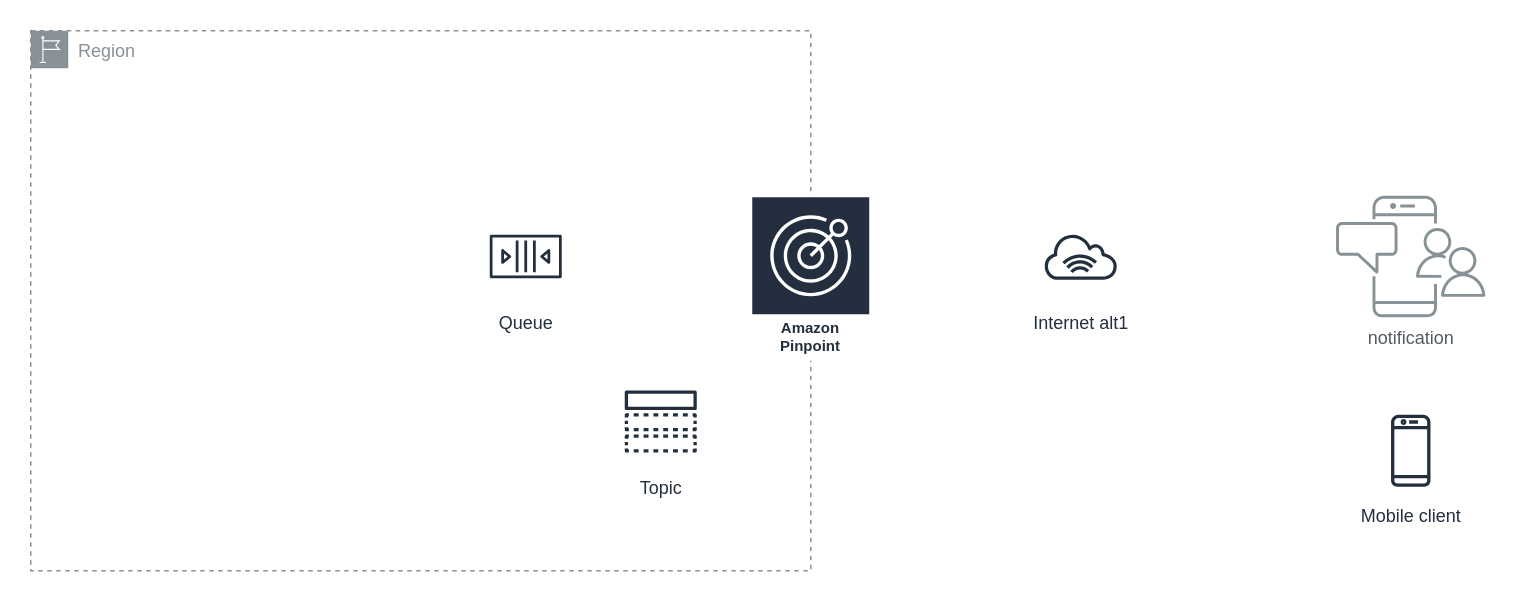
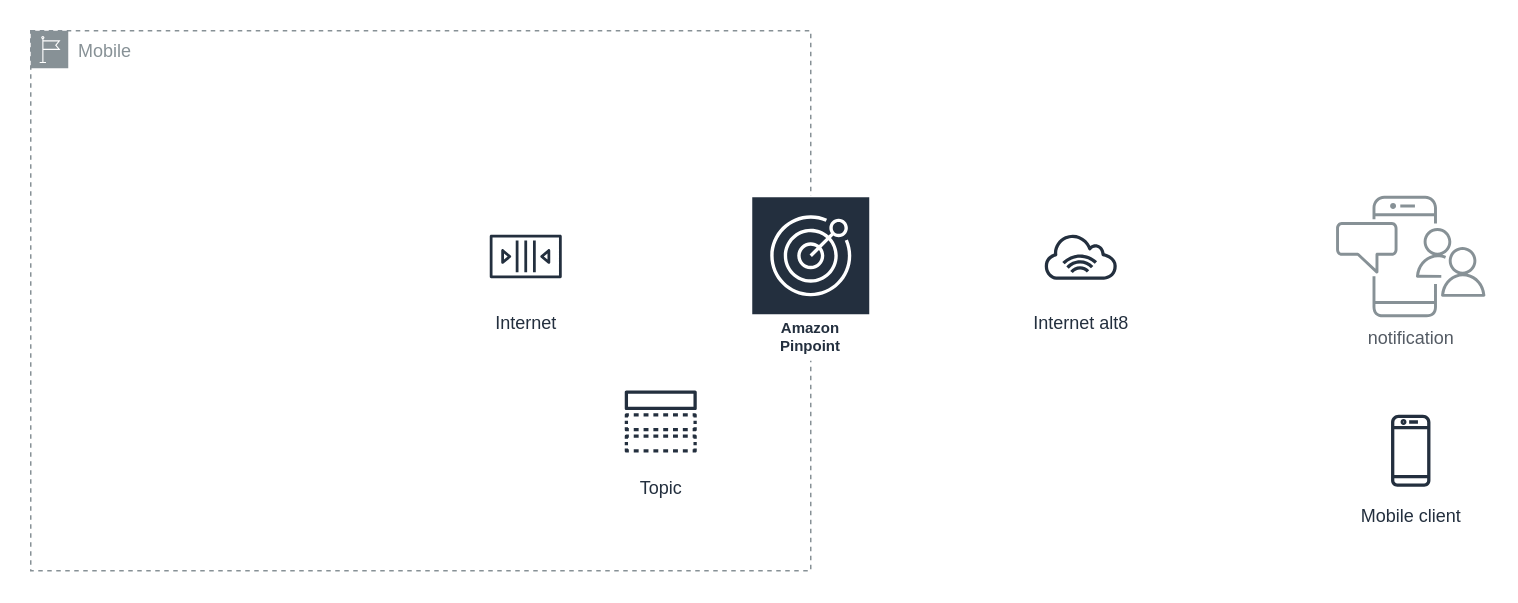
(107, 52) -> (104, 52)
(527, 324) -> (527, 324)
(1082, 324) -> (1082, 324)
